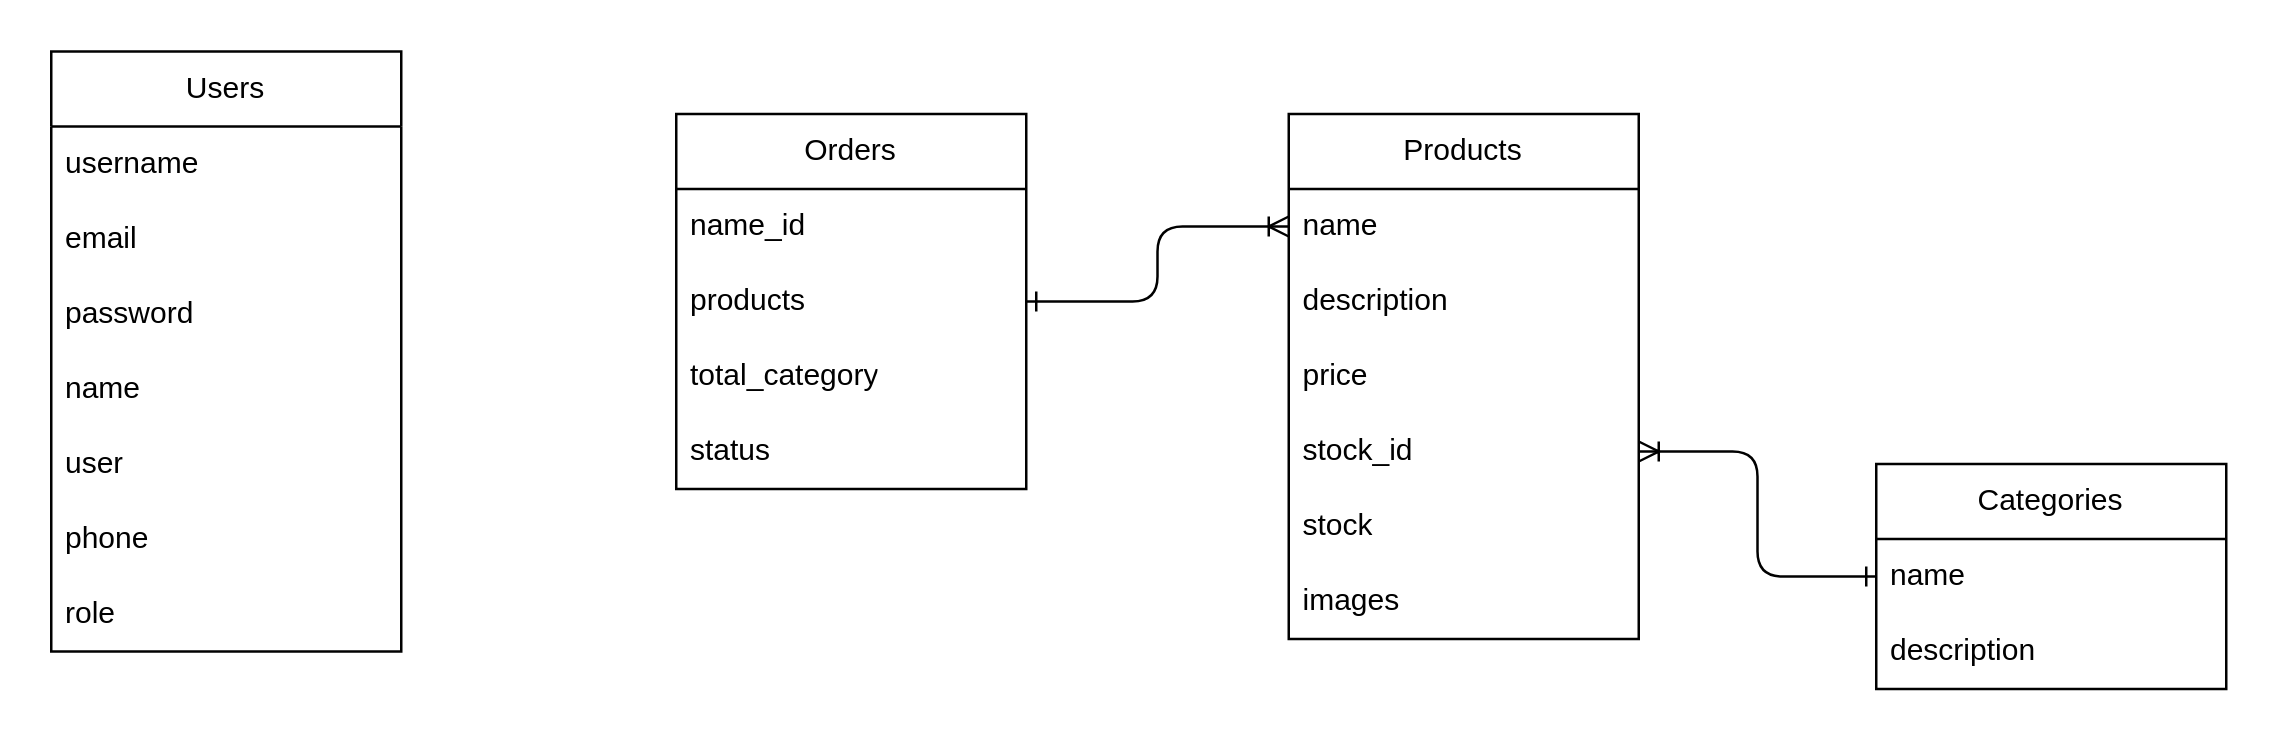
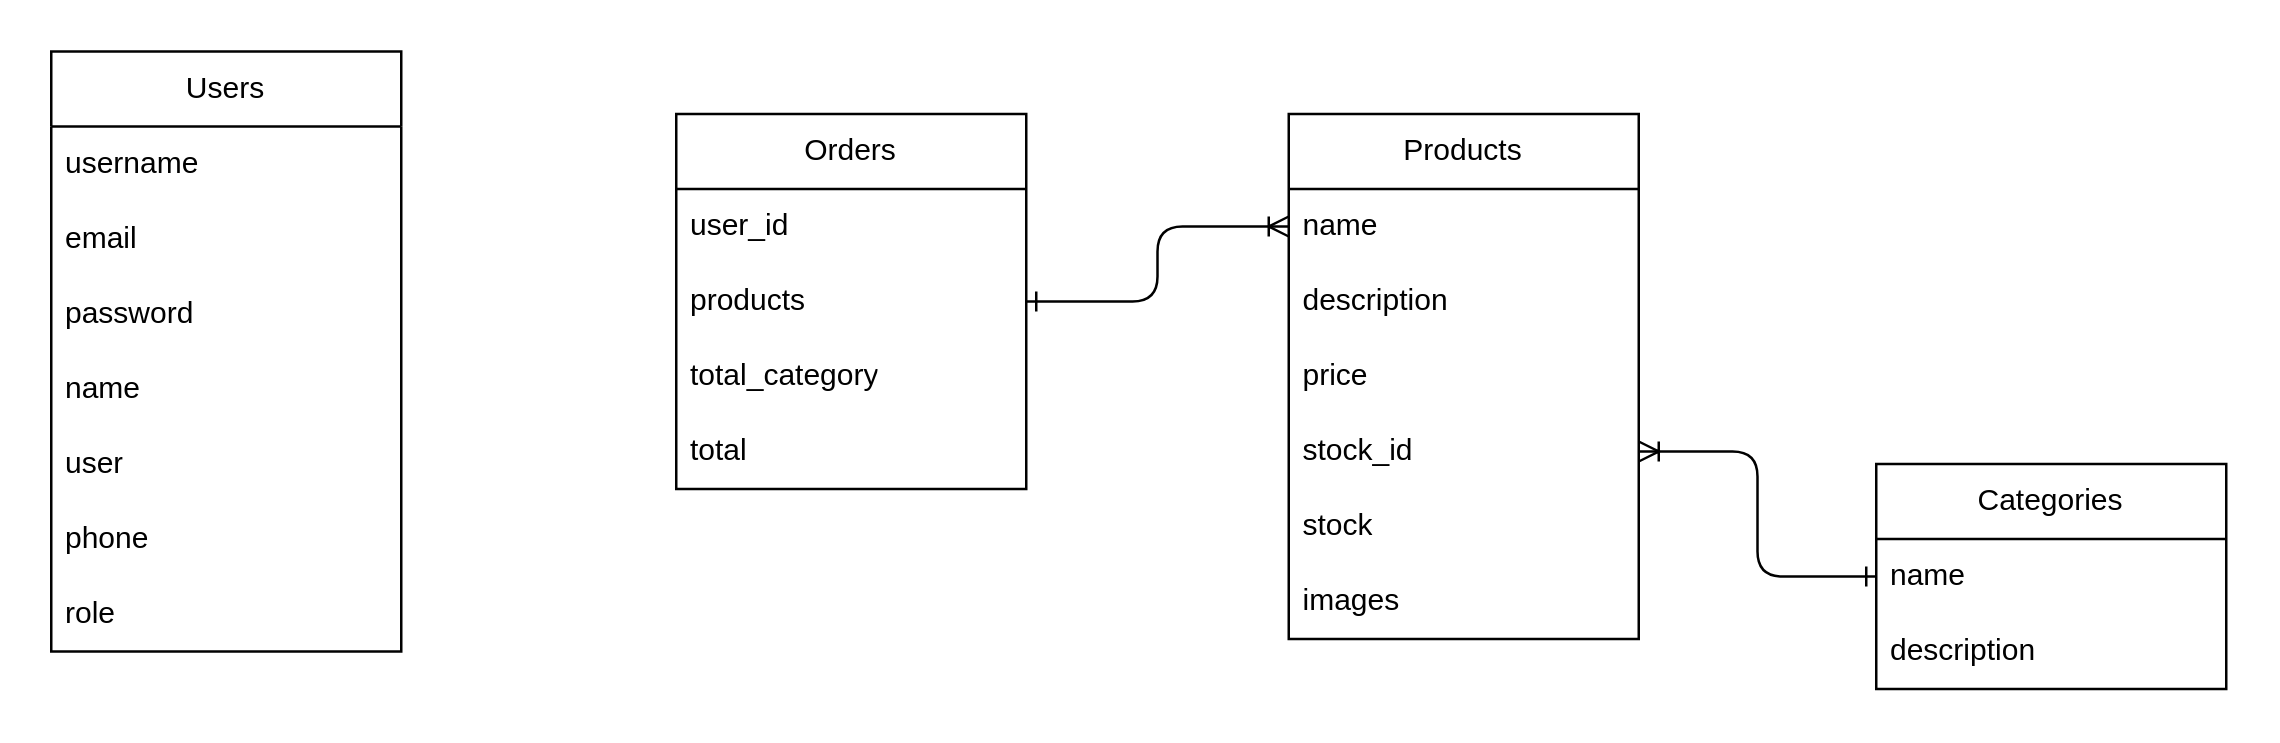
(746, 226) -> (746, 226)
(742, 451) -> (729, 451)
